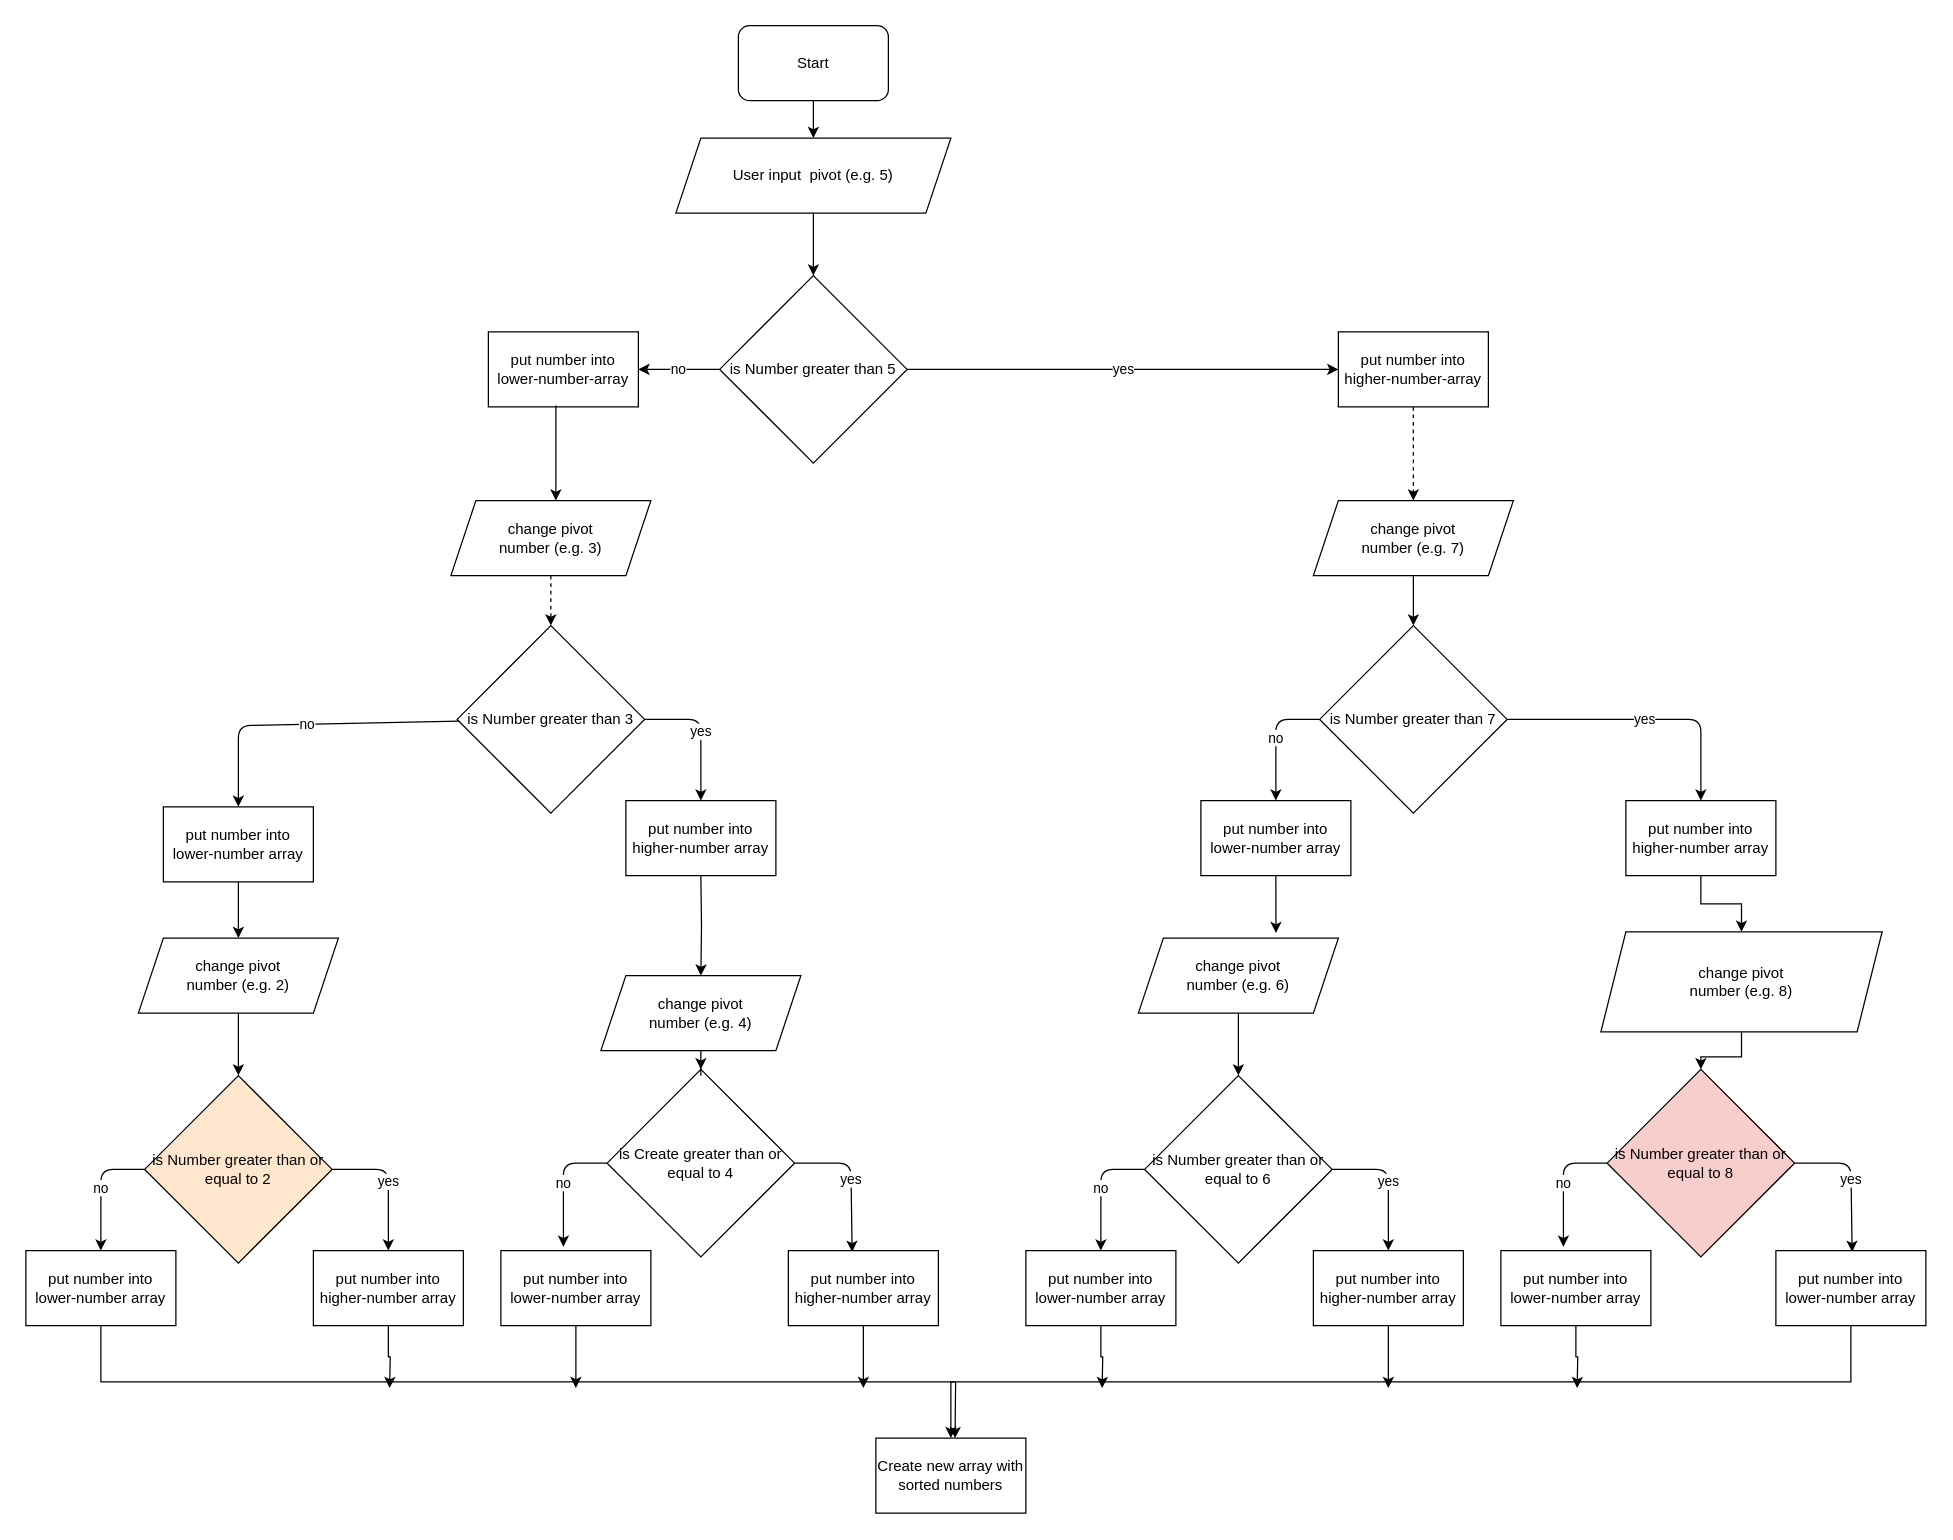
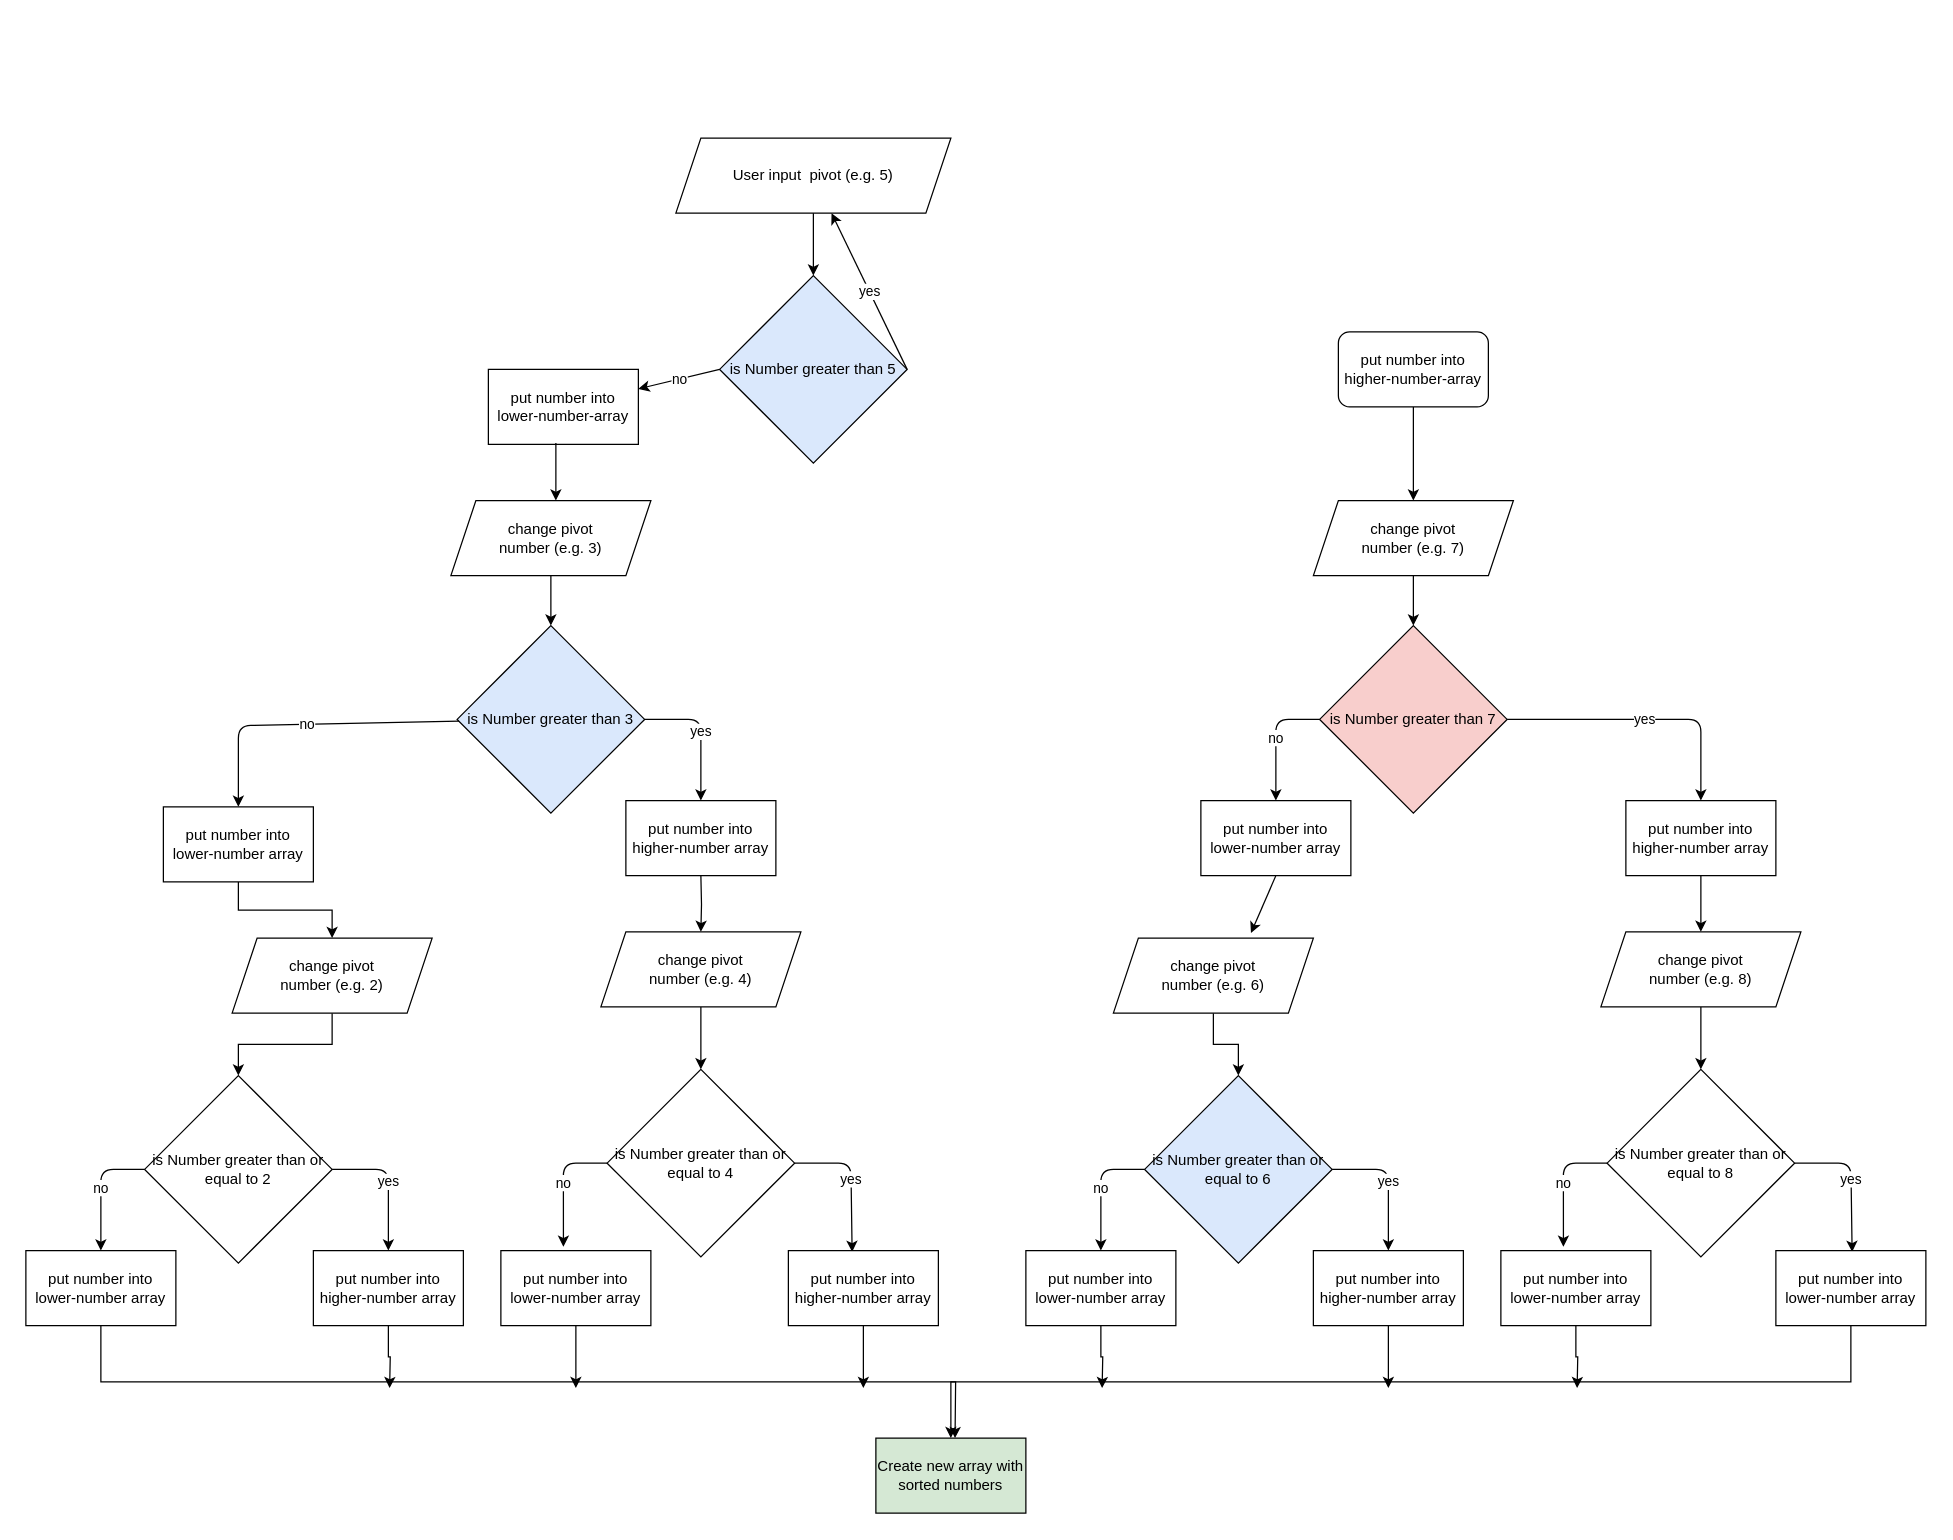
(813, 63) -> none
(813, 115) -> none
(563, 369) -> (563, 407)
(813, 369) -> (813, 369)
(1118, 369) -> (871, 295)
(1413, 369) -> (1413, 369)
(1413, 449) -> (1413, 449)
(551, 596) -> (551, 596)
(551, 719) -> (551, 719)
(1413, 719) -> (1413, 719)
(238, 976) -> (332, 976)
(1238, 976) -> (1213, 976)
(1741, 982) -> (1701, 969)
(701, 1013) -> (701, 969)
(701, 1163) -> (701, 1163)
(1701, 1163) -> (1701, 1163)
(238, 1169) -> (238, 1169)
(1238, 1169) -> (1238, 1169)
(951, 1476) -> (951, 1476)
